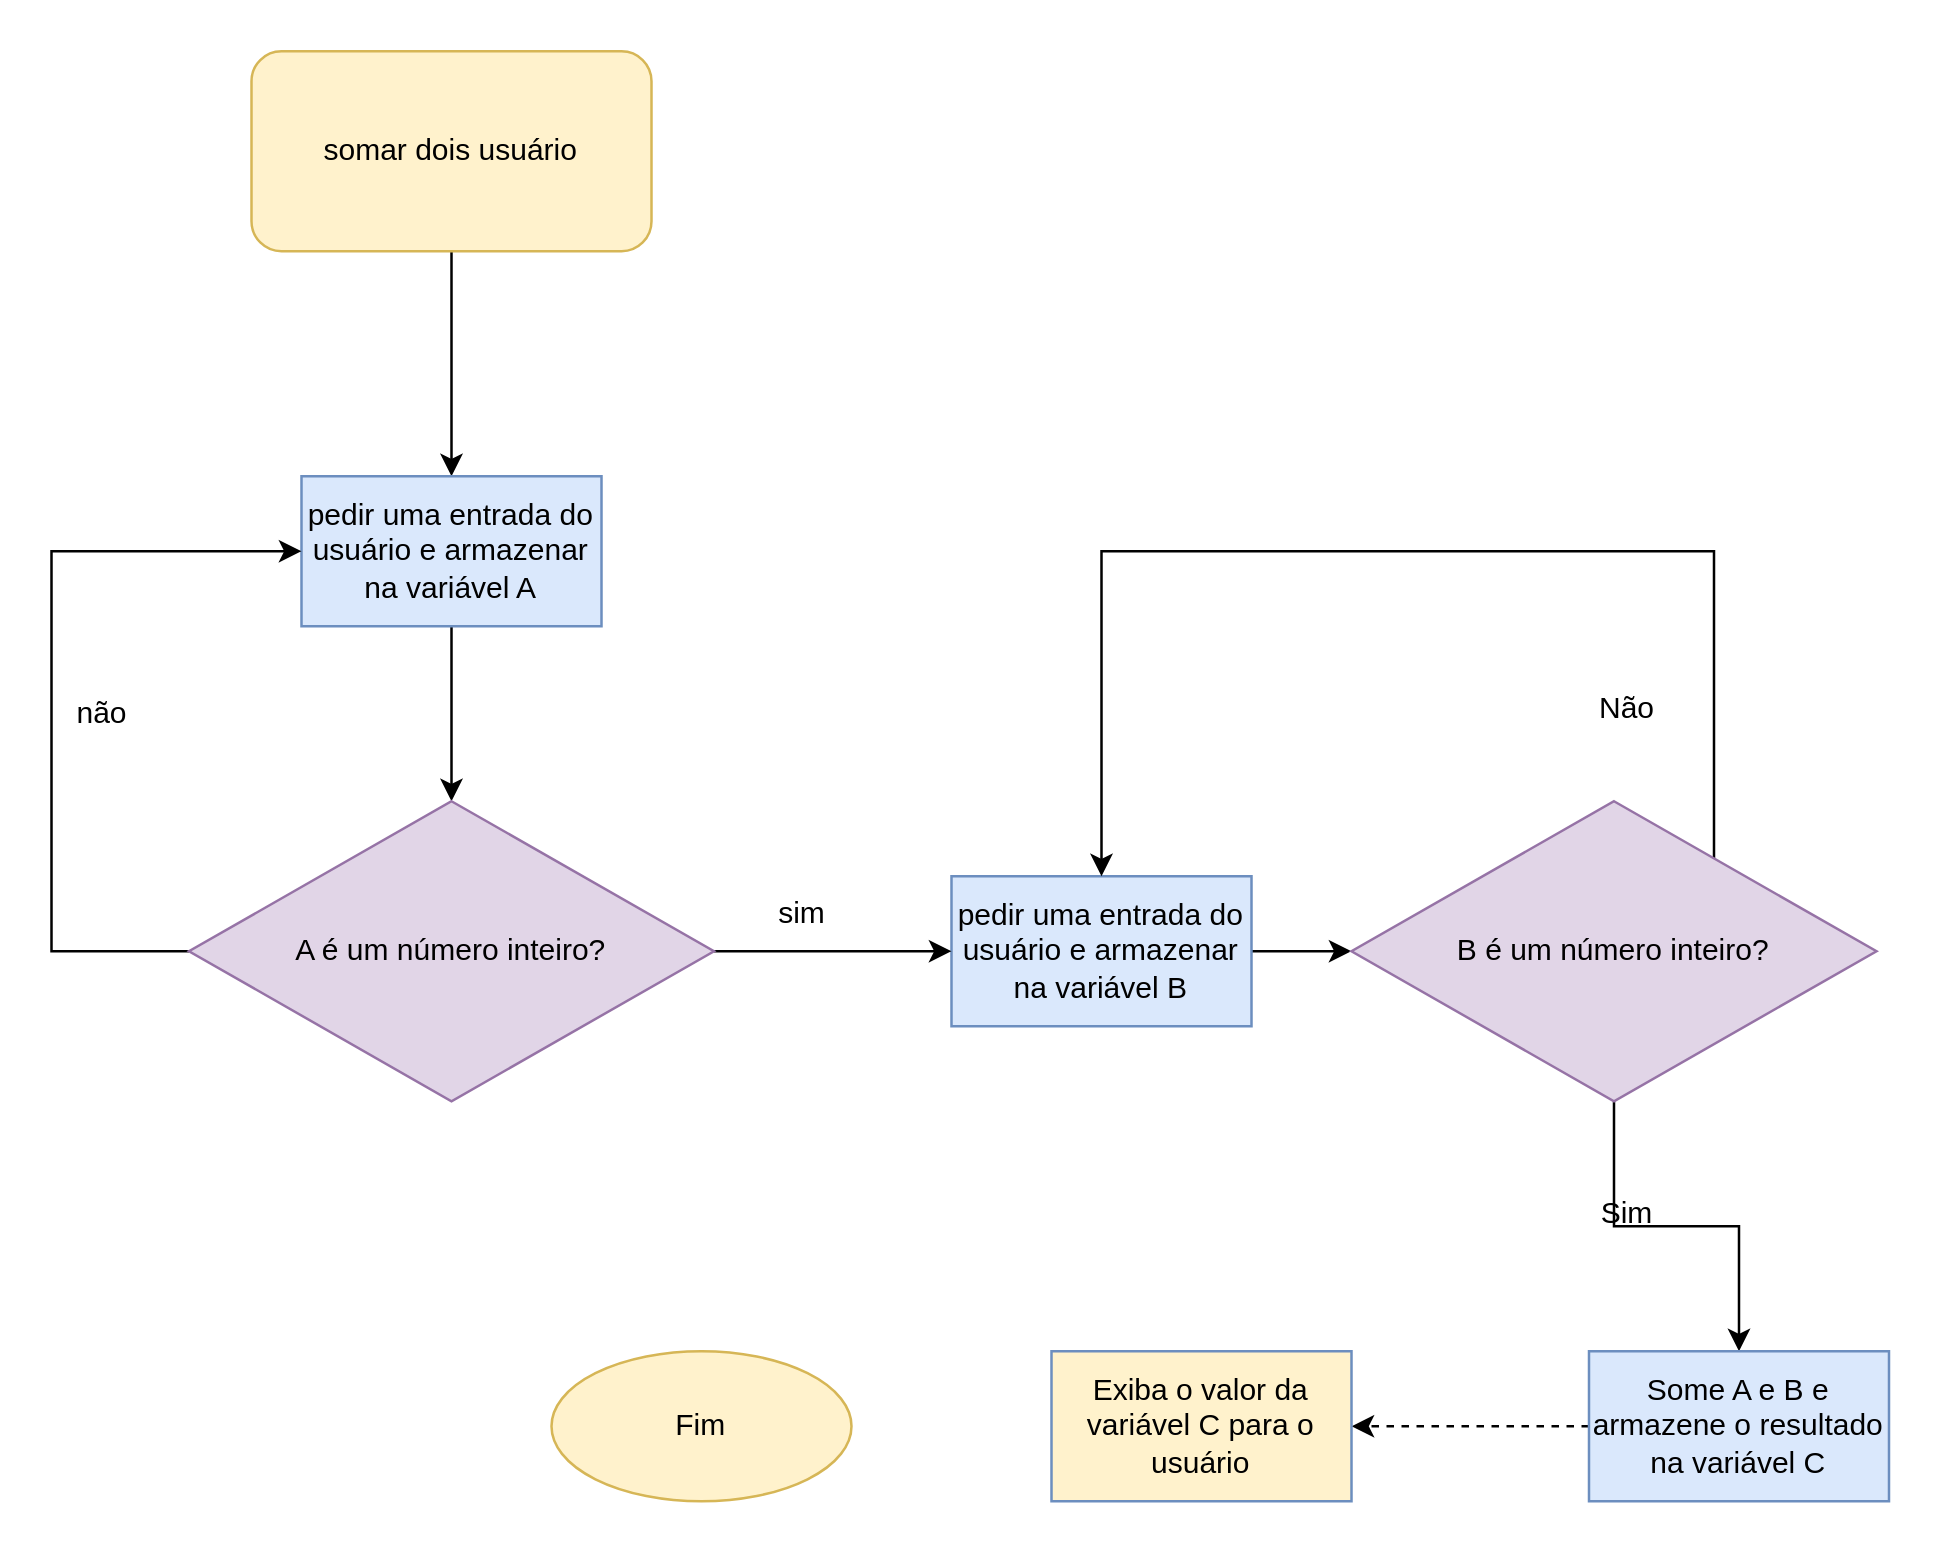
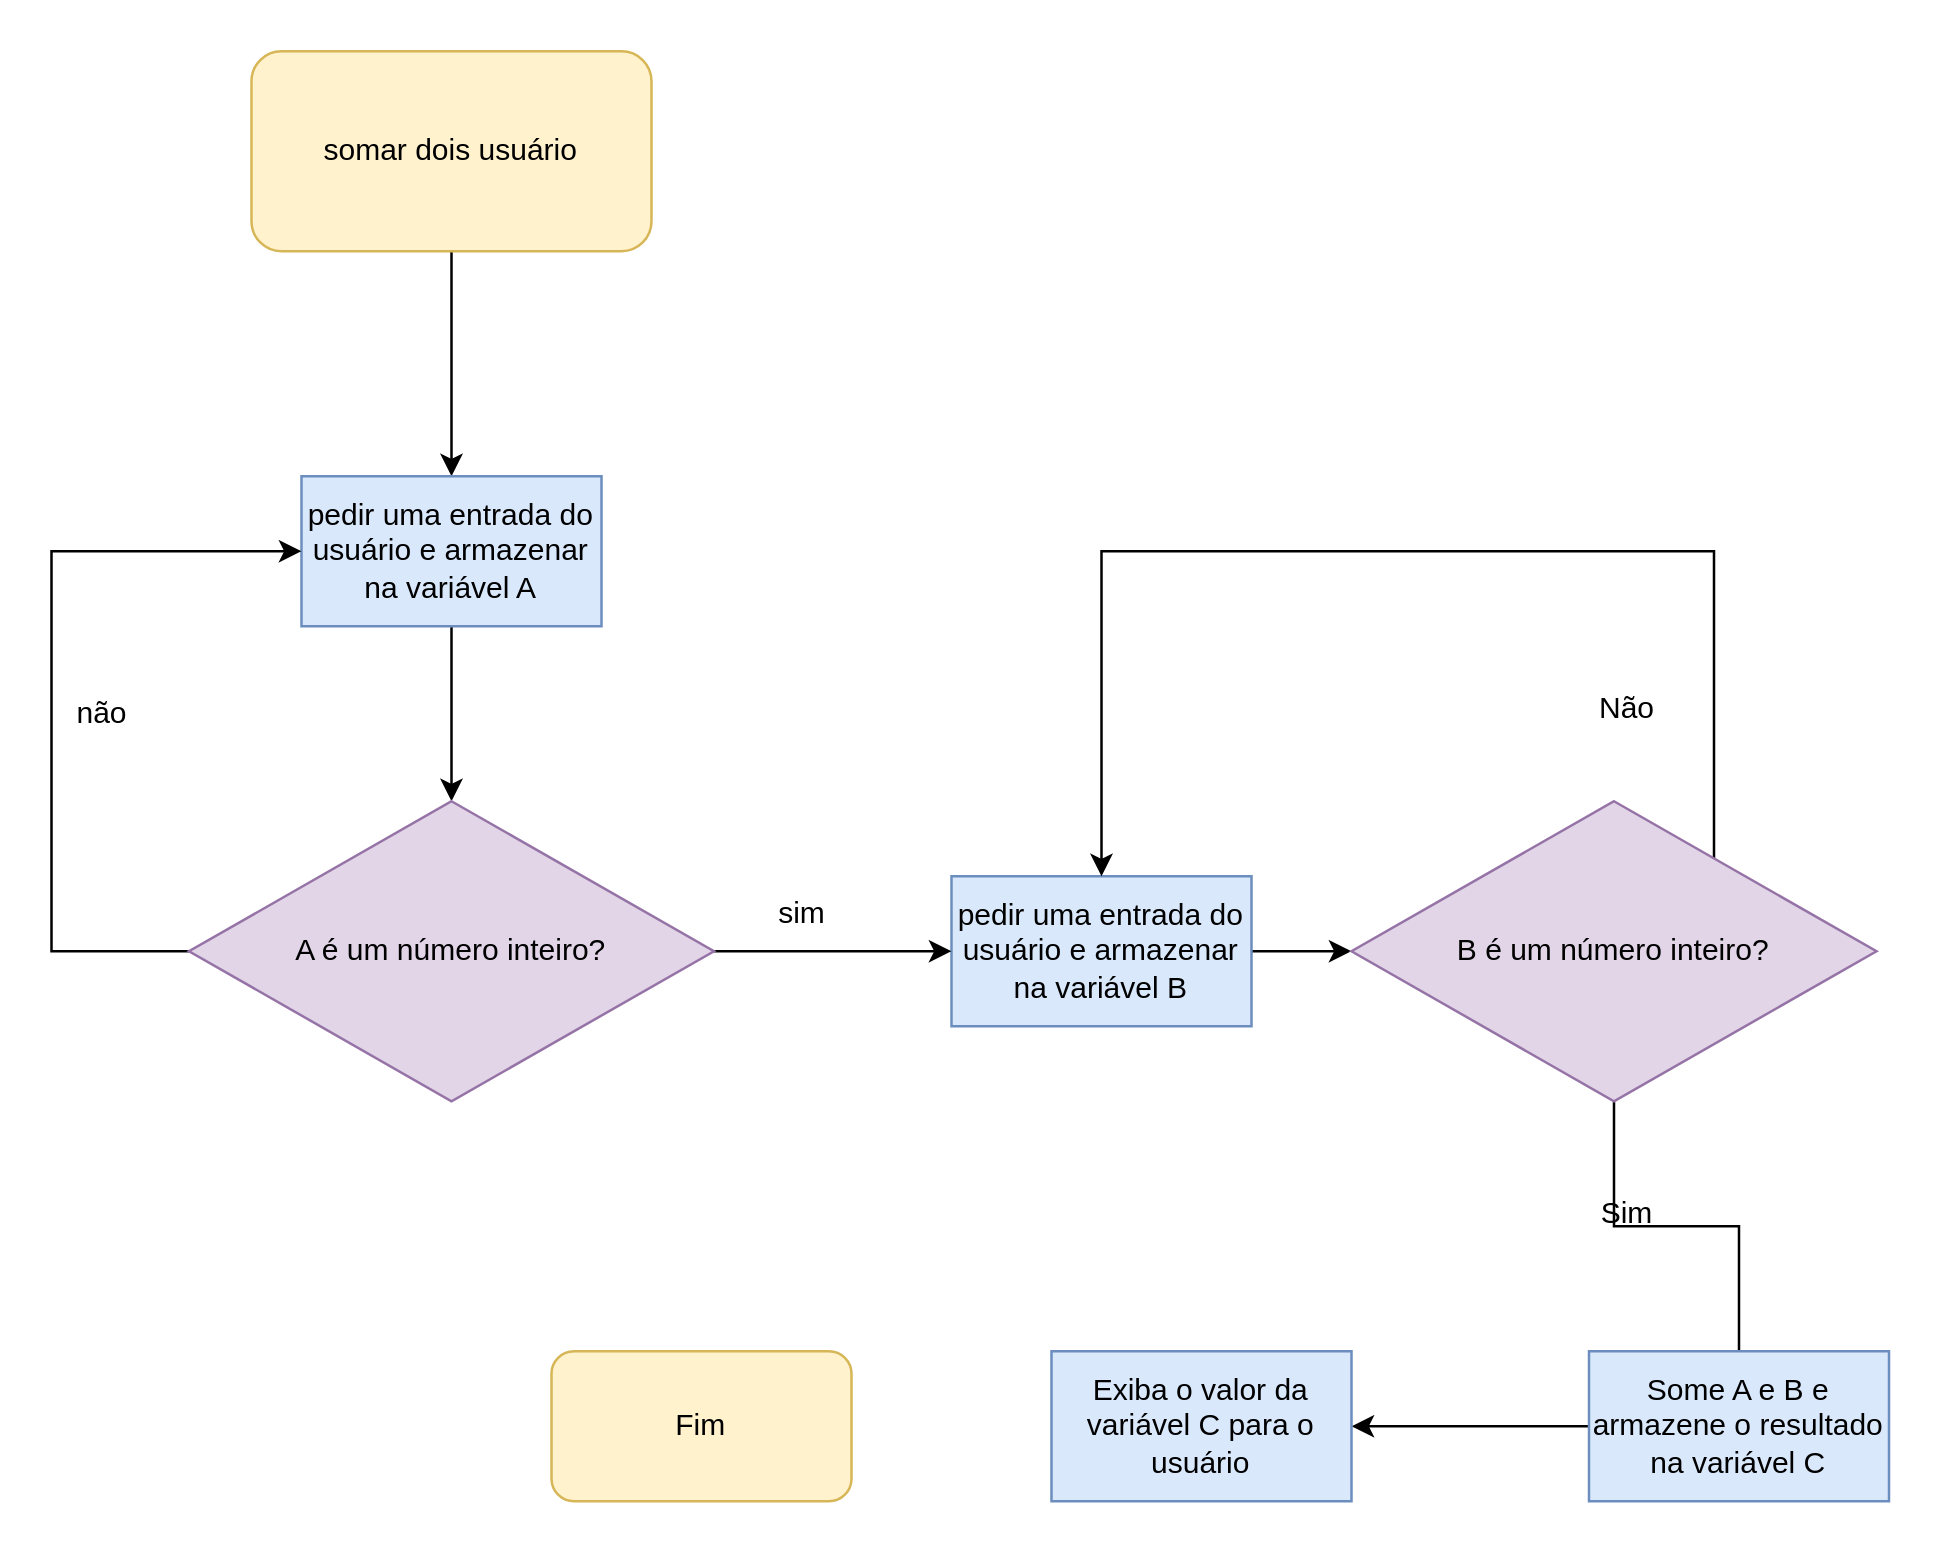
(1739, 1333) -> (1739, 1340)
(701, 1426) -> (701, 1426)
(1201, 1426) -> (1201, 1426)
(1474, 1426) -> (1474, 1426)
